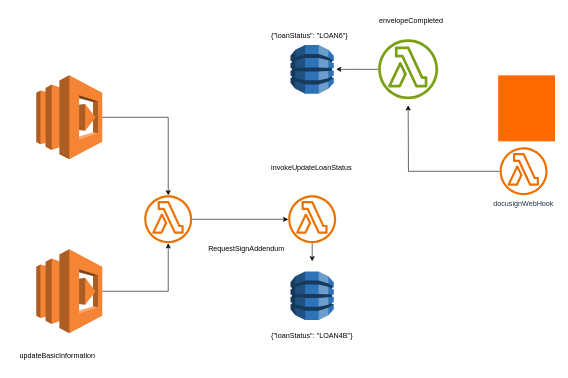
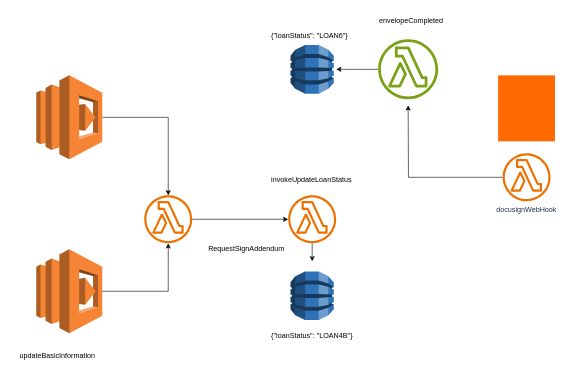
(321, 171) -> (321, 183)
(524, 171) -> (527, 177)
